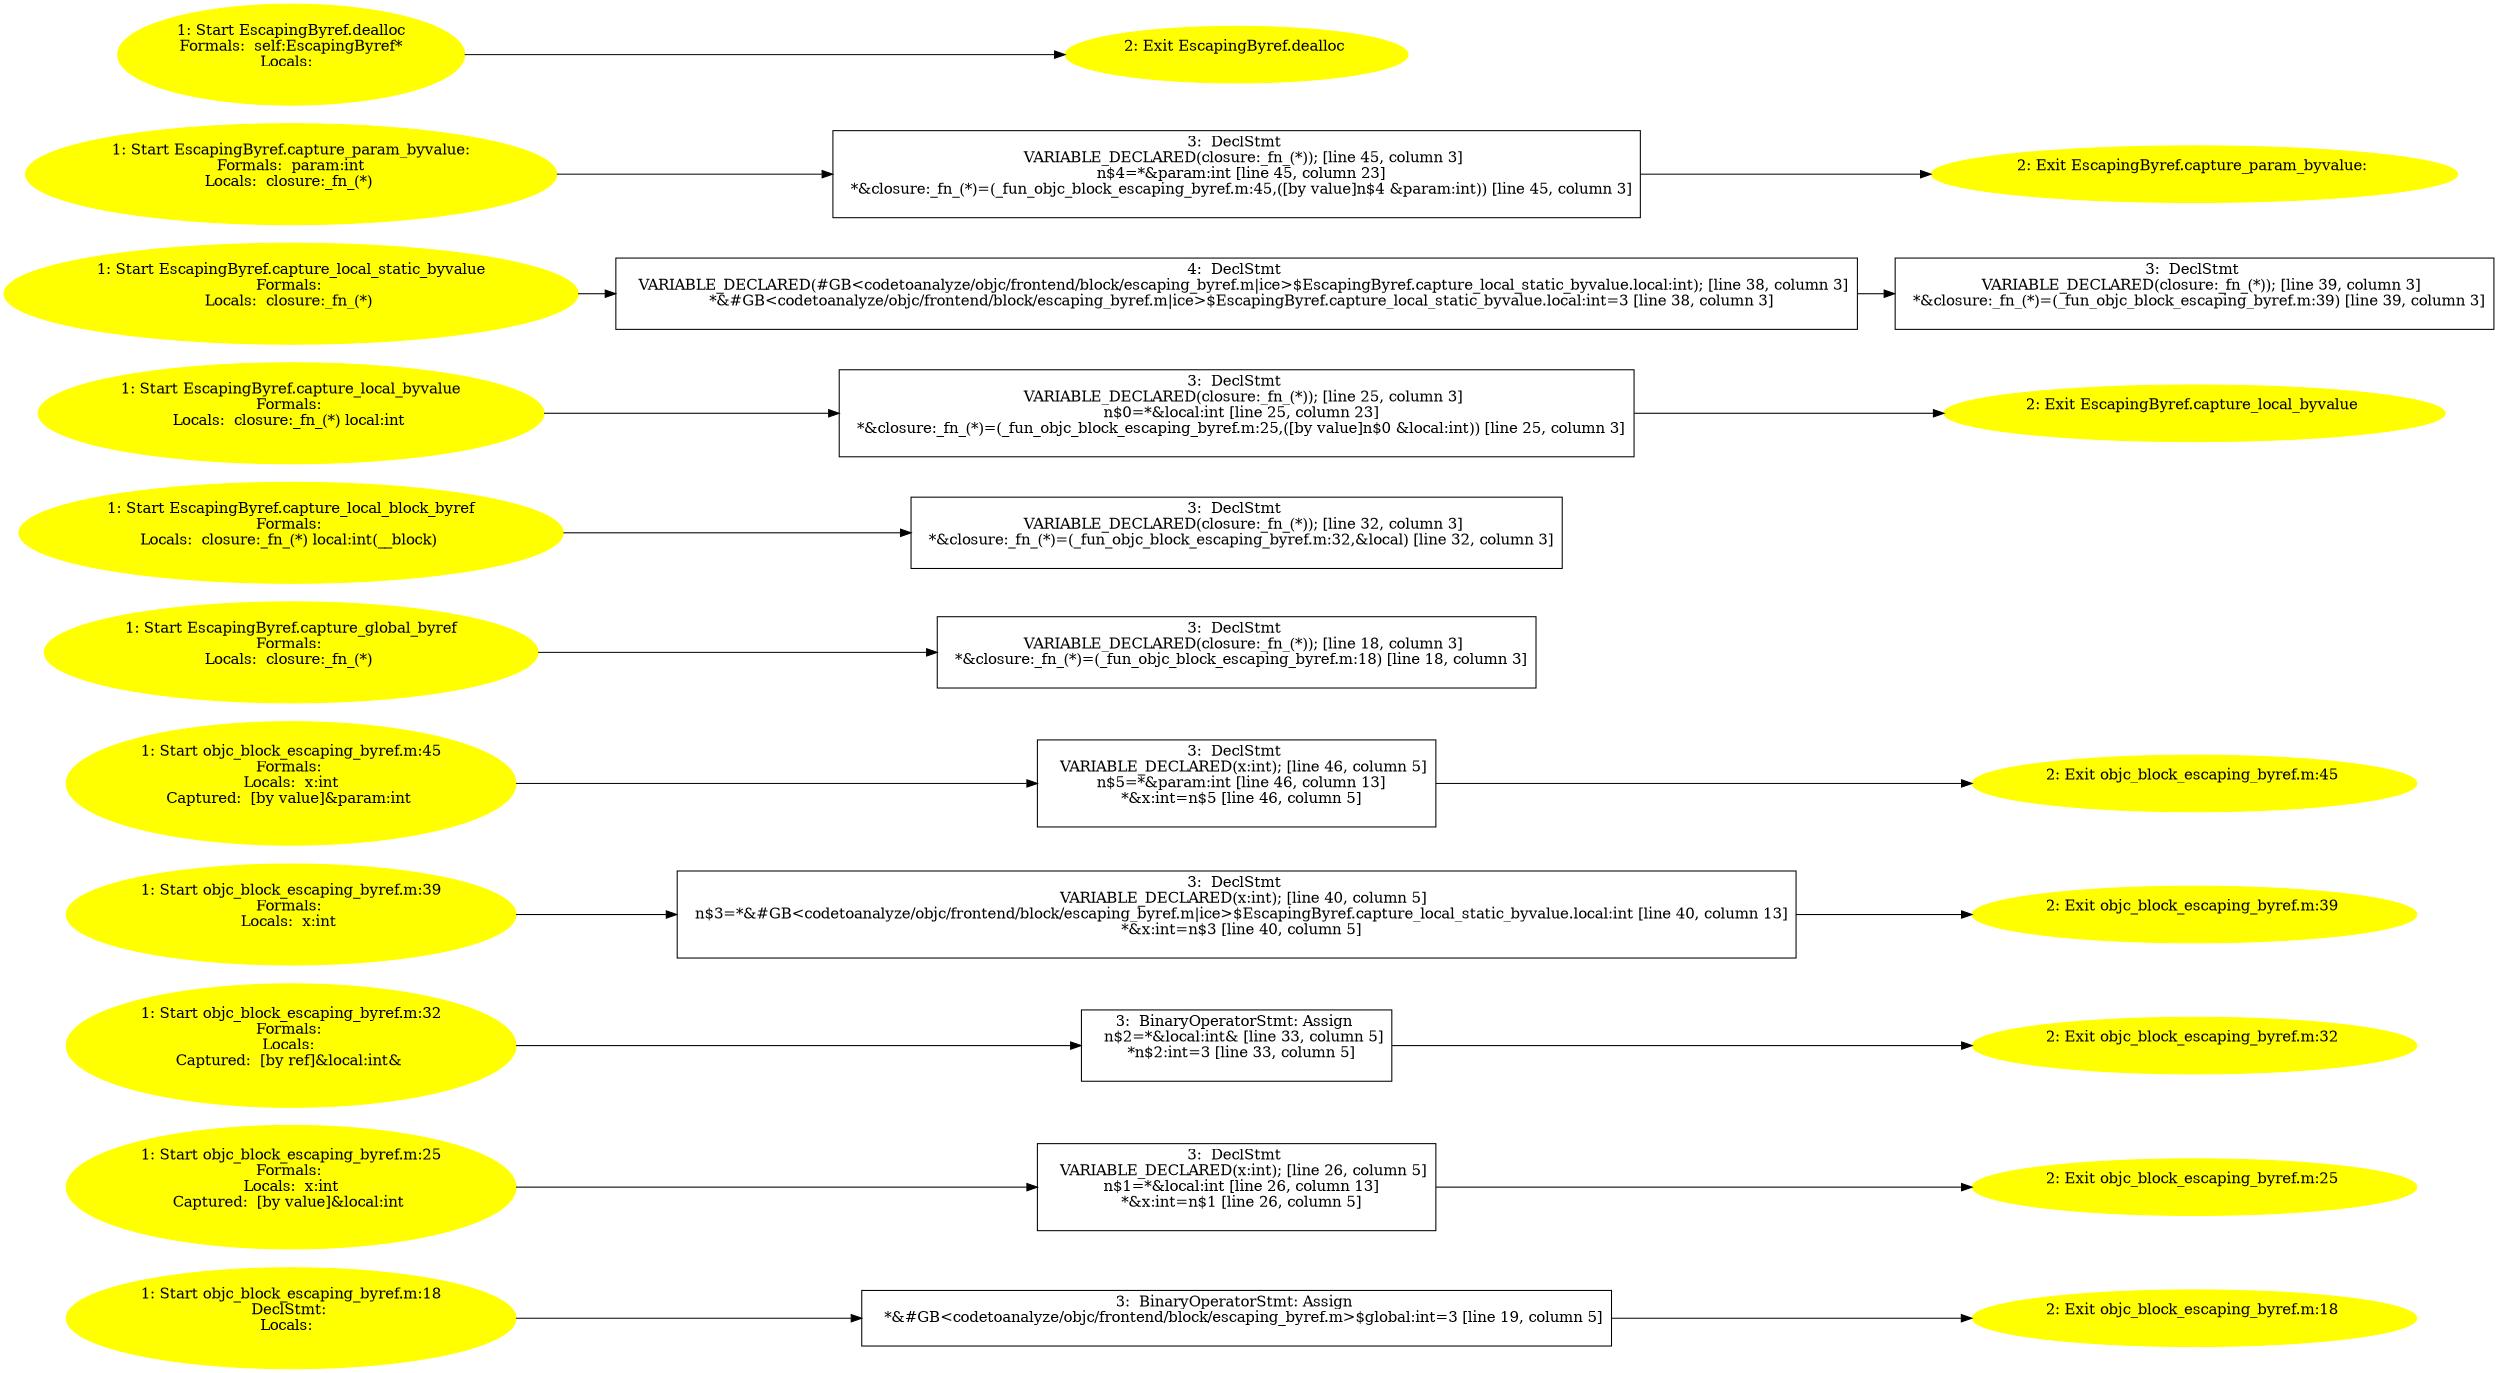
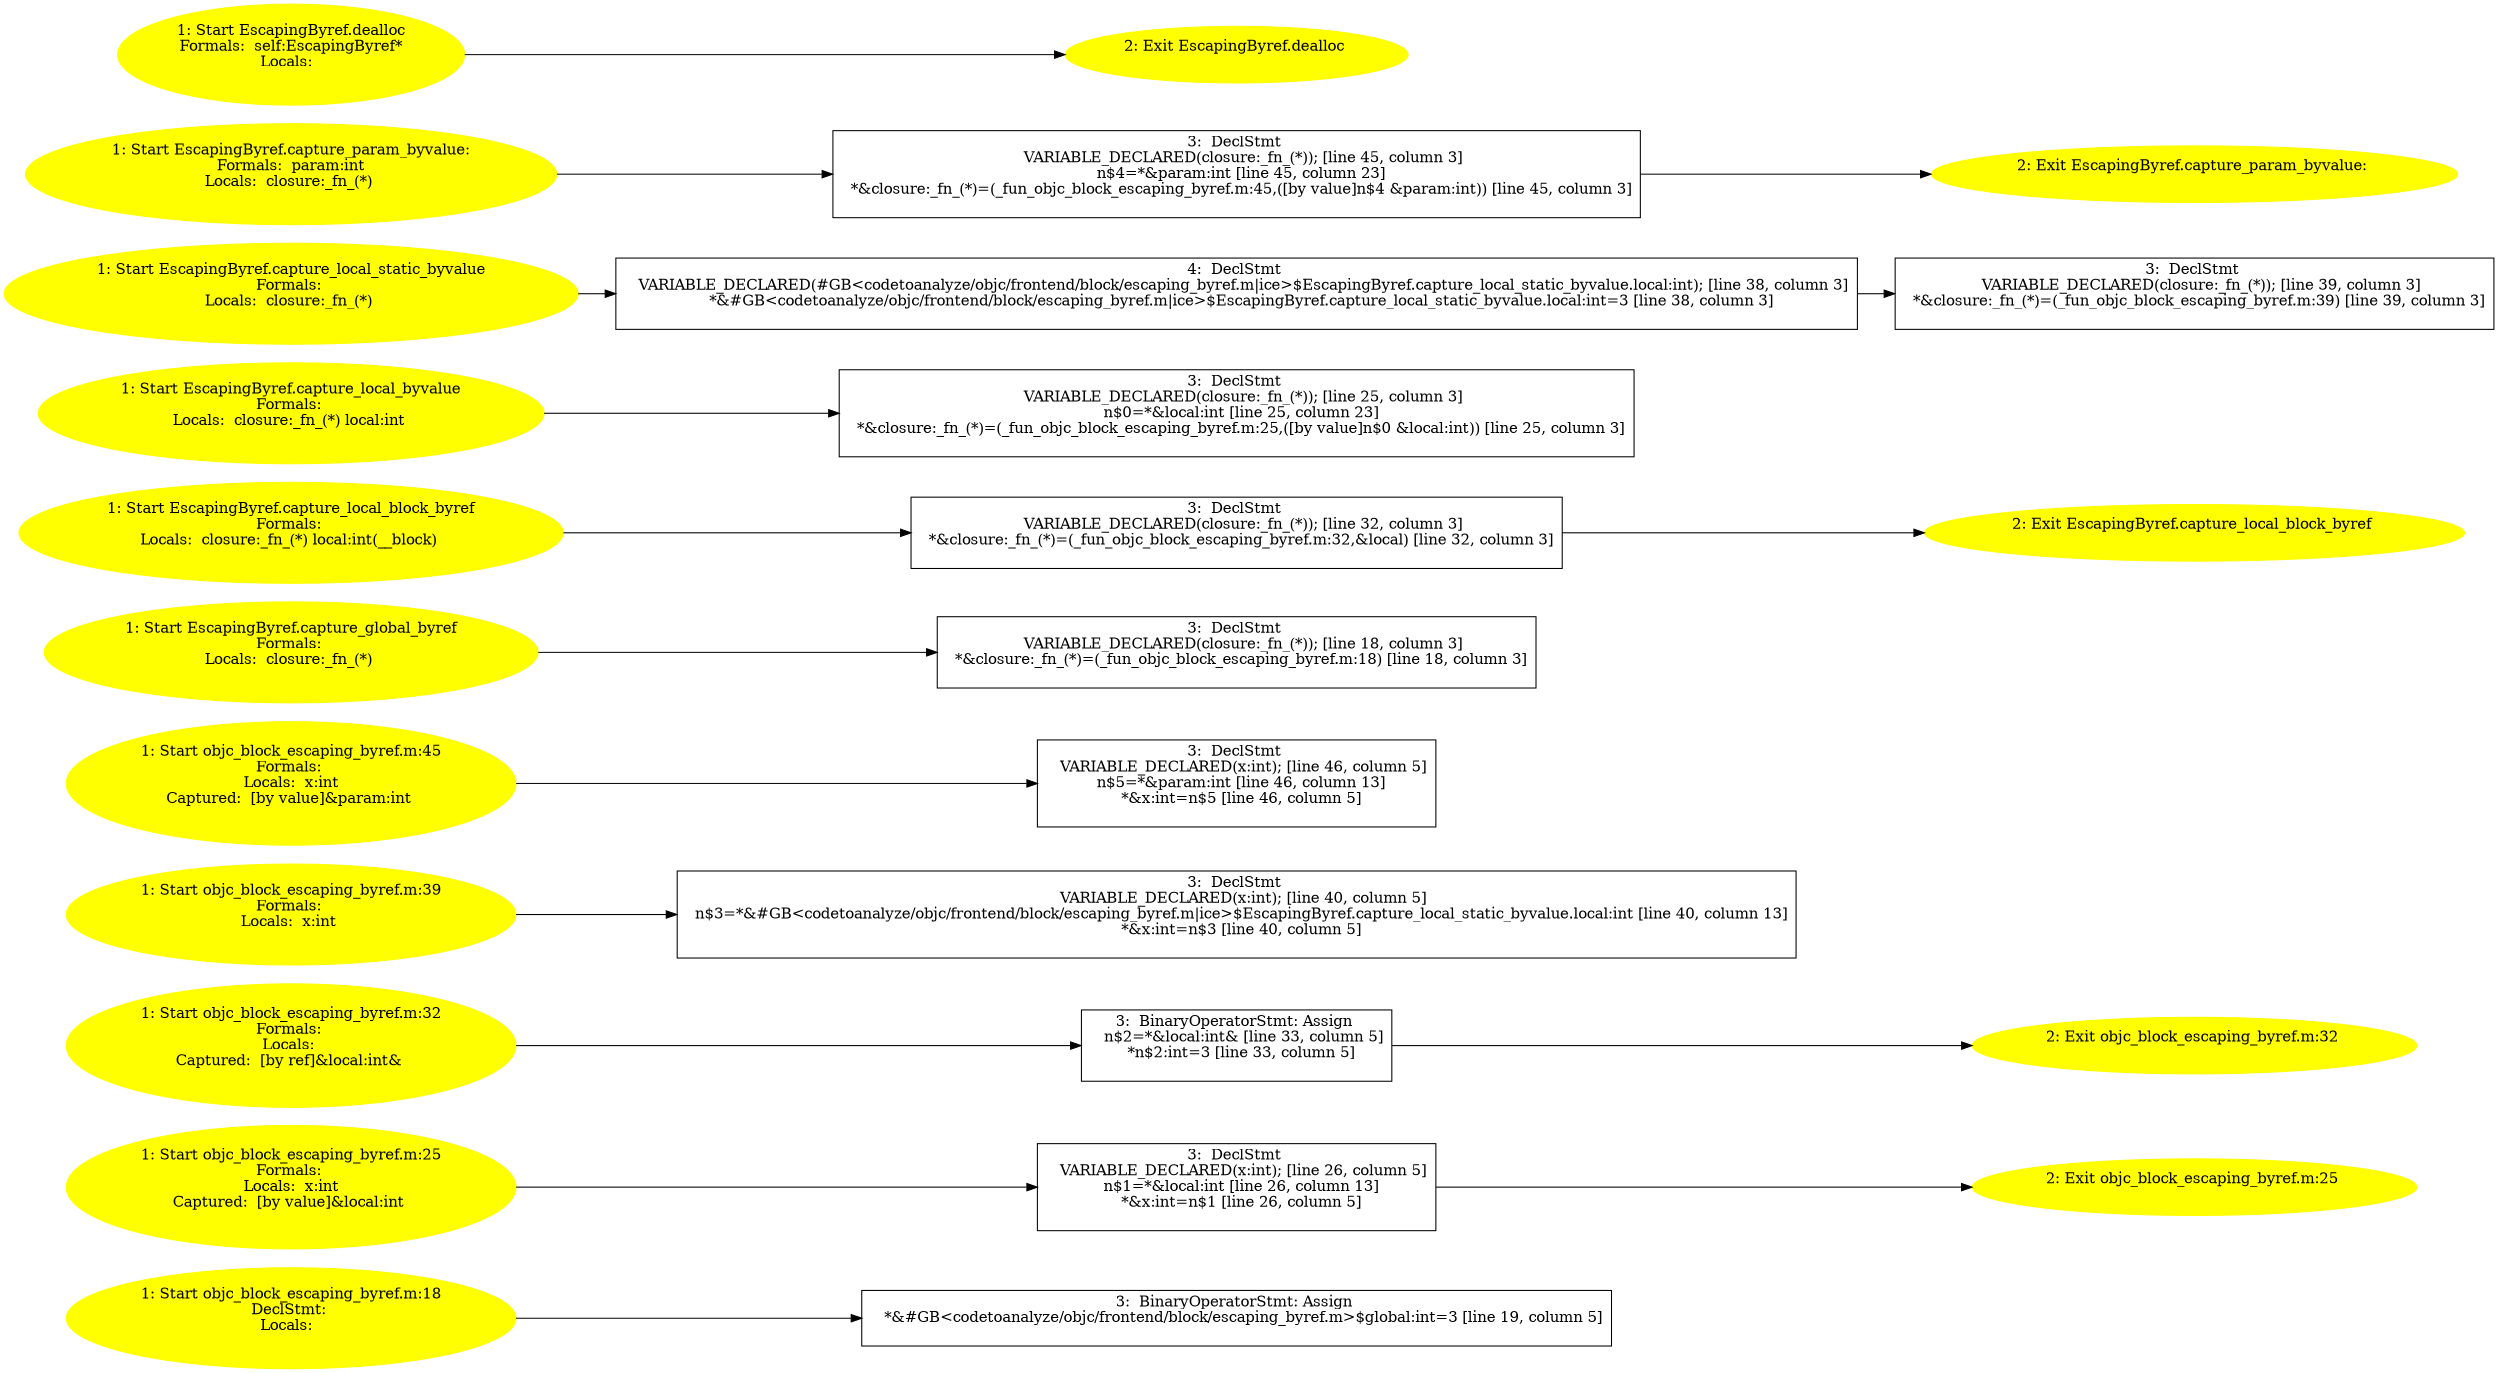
(2195, 413) -> none
none -> (2195, 533)
(2195, 783) -> none
(2195, 915) -> none
(2195, 1318) -> none
